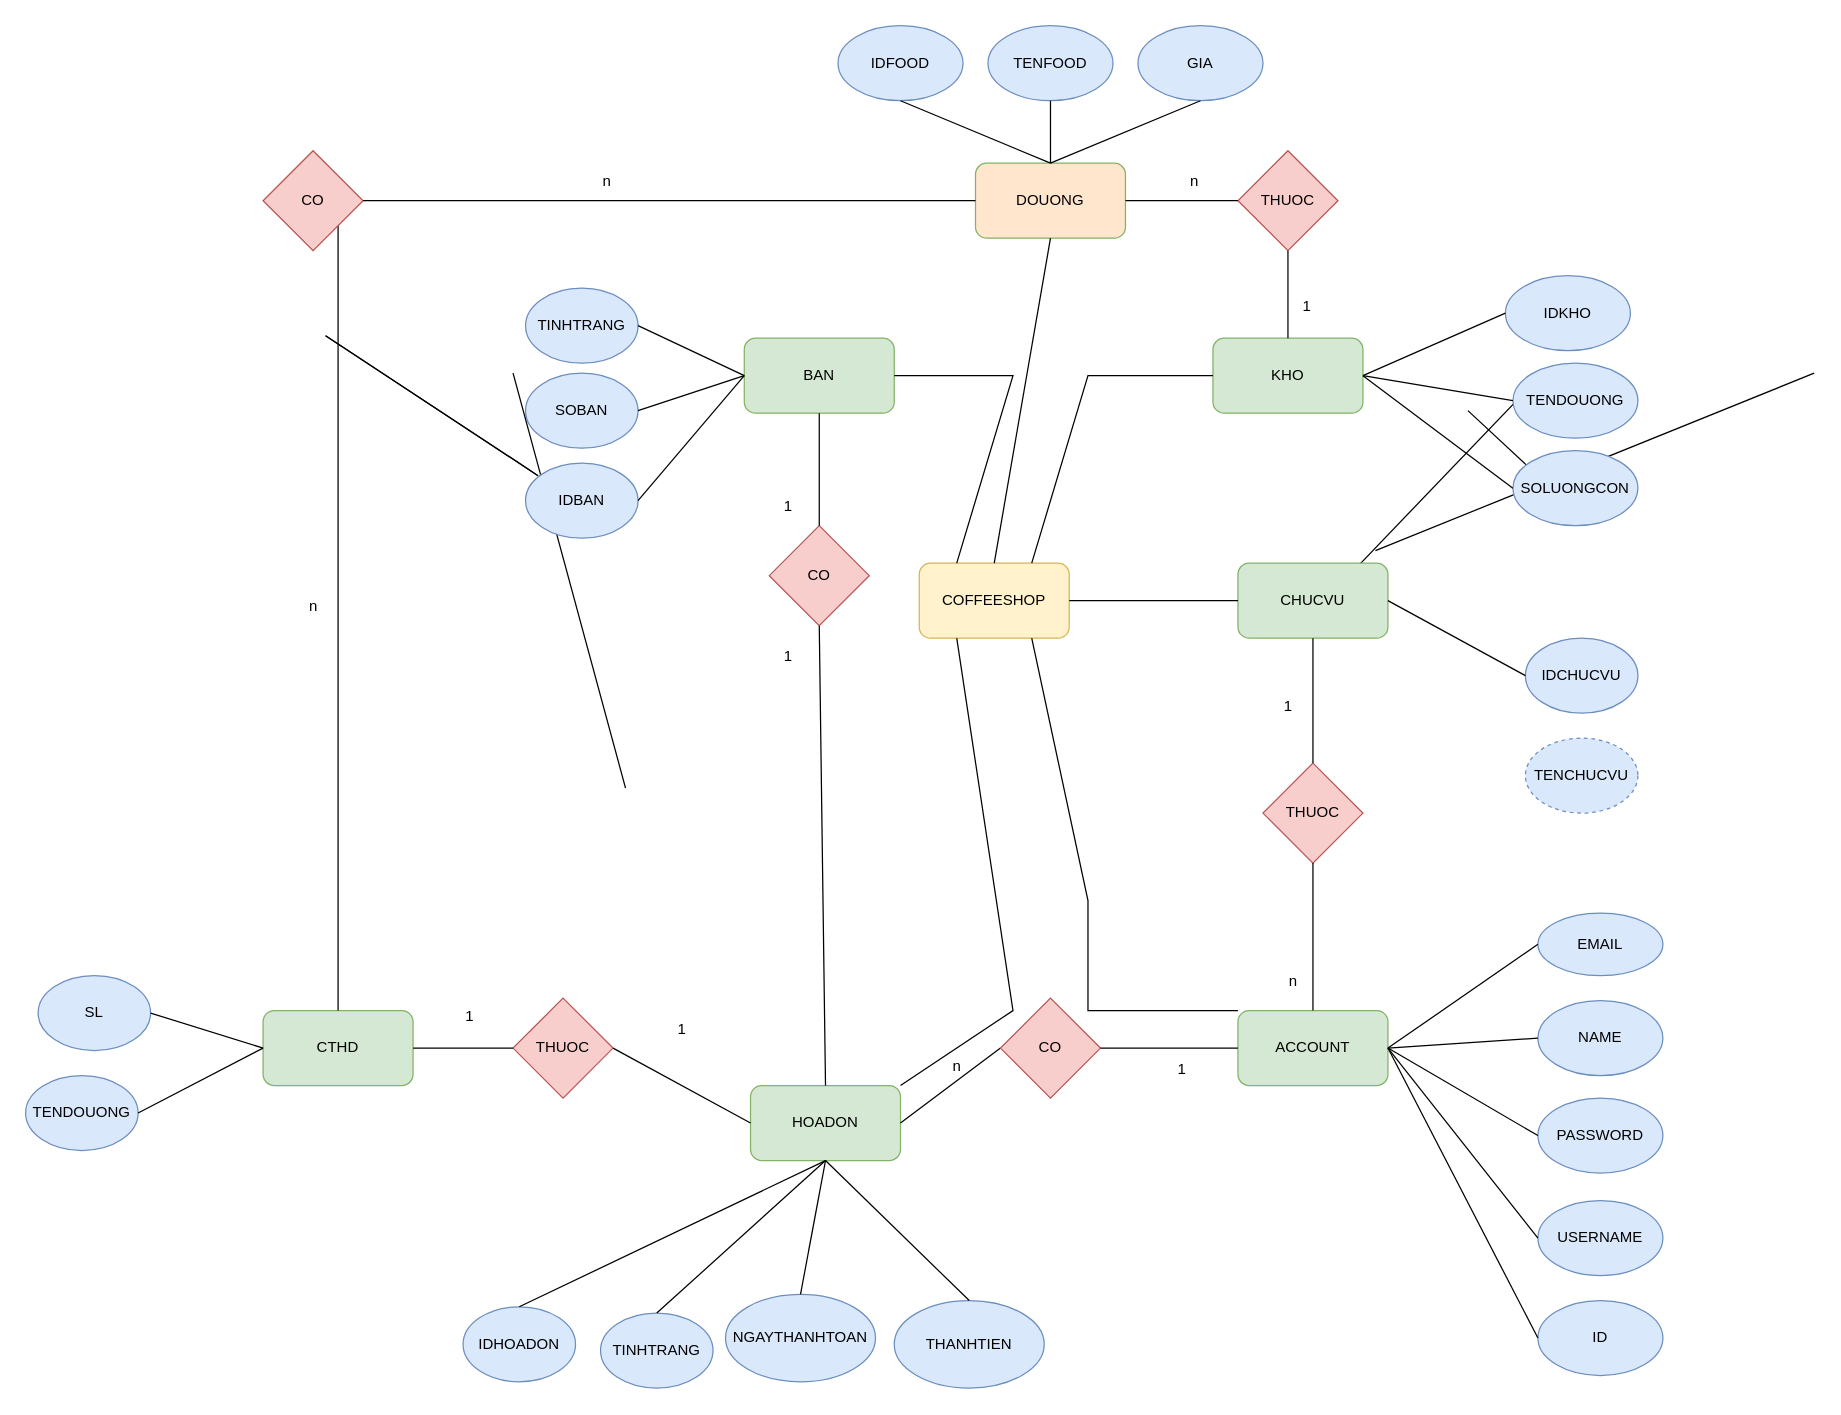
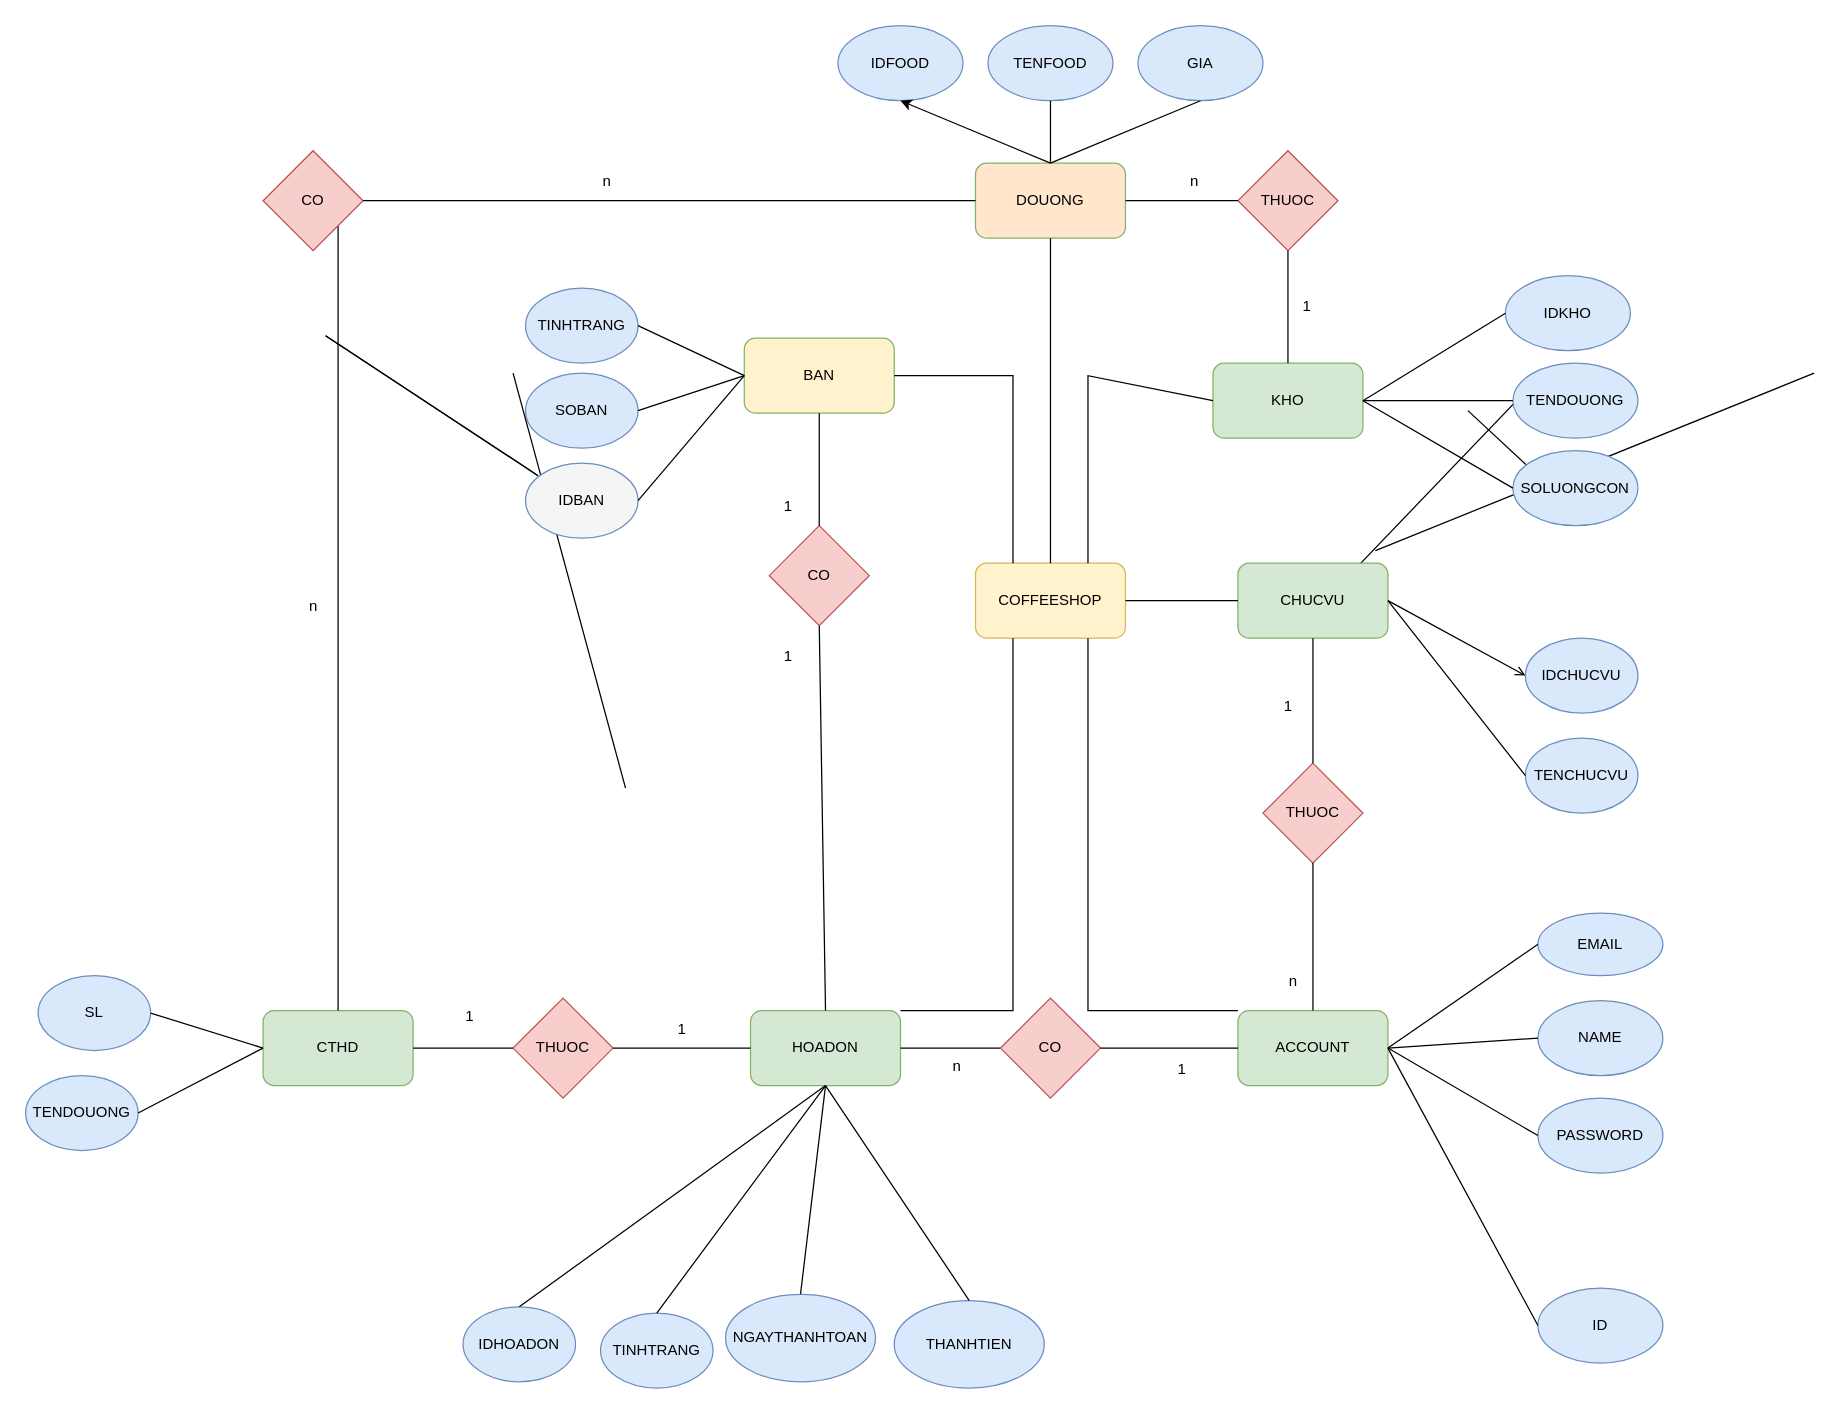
(905, 103) -> (909, 104)
(819, 376) -> (819, 376)
(1288, 376) -> (1288, 401)
(582, 501) -> (582, 501)
(994, 601) -> (1051, 601)
(1521, 673) -> (1521, 673)
none -> (1458, 690)
(1582, 776) -> (1582, 776)
(826, 1123) -> (826, 1048)
(1467, 1148) -> none
(1601, 1238) -> none
(1601, 1338) -> (1601, 1326)
